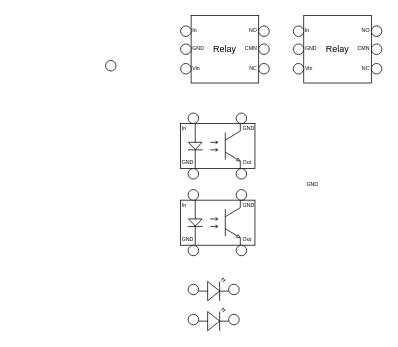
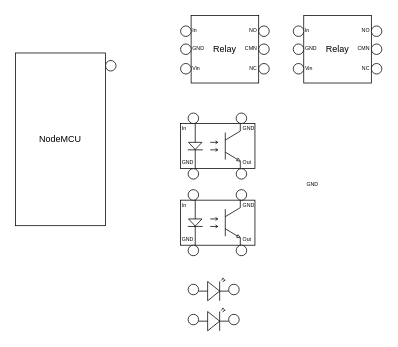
none -> (60, 139)
